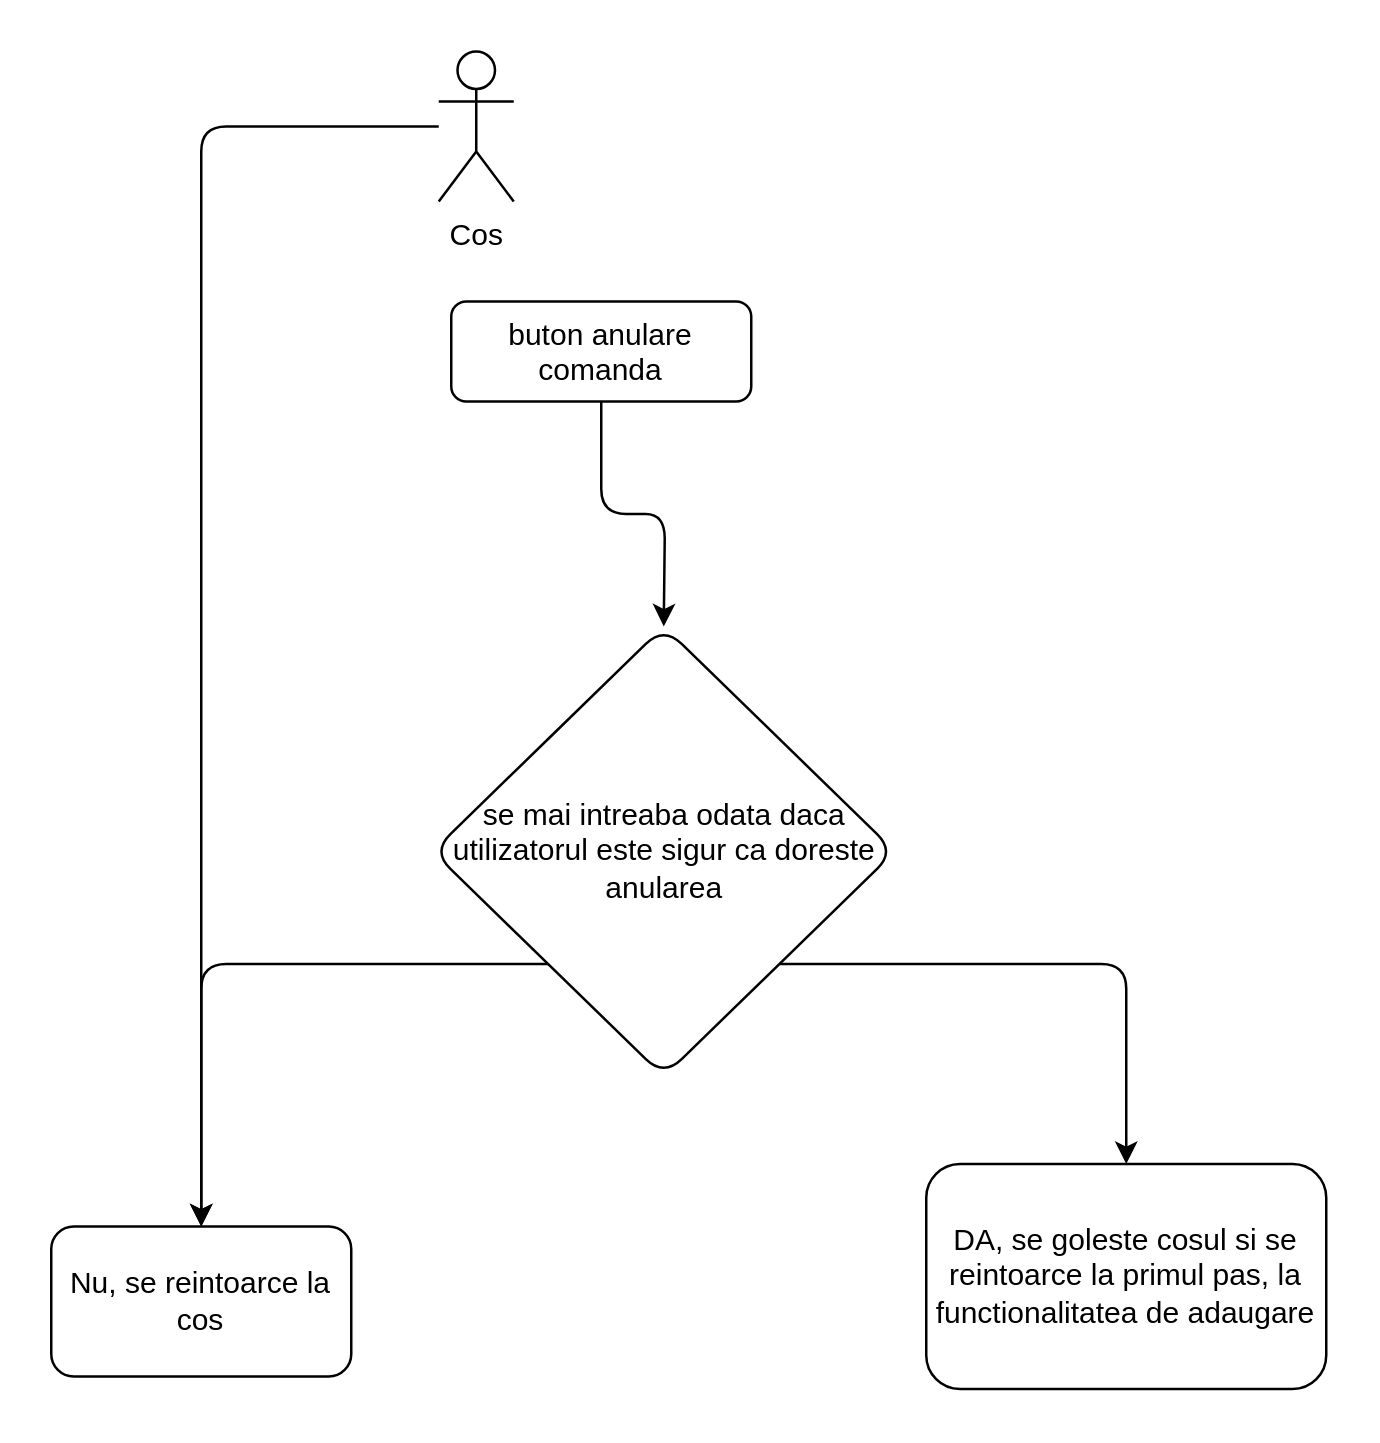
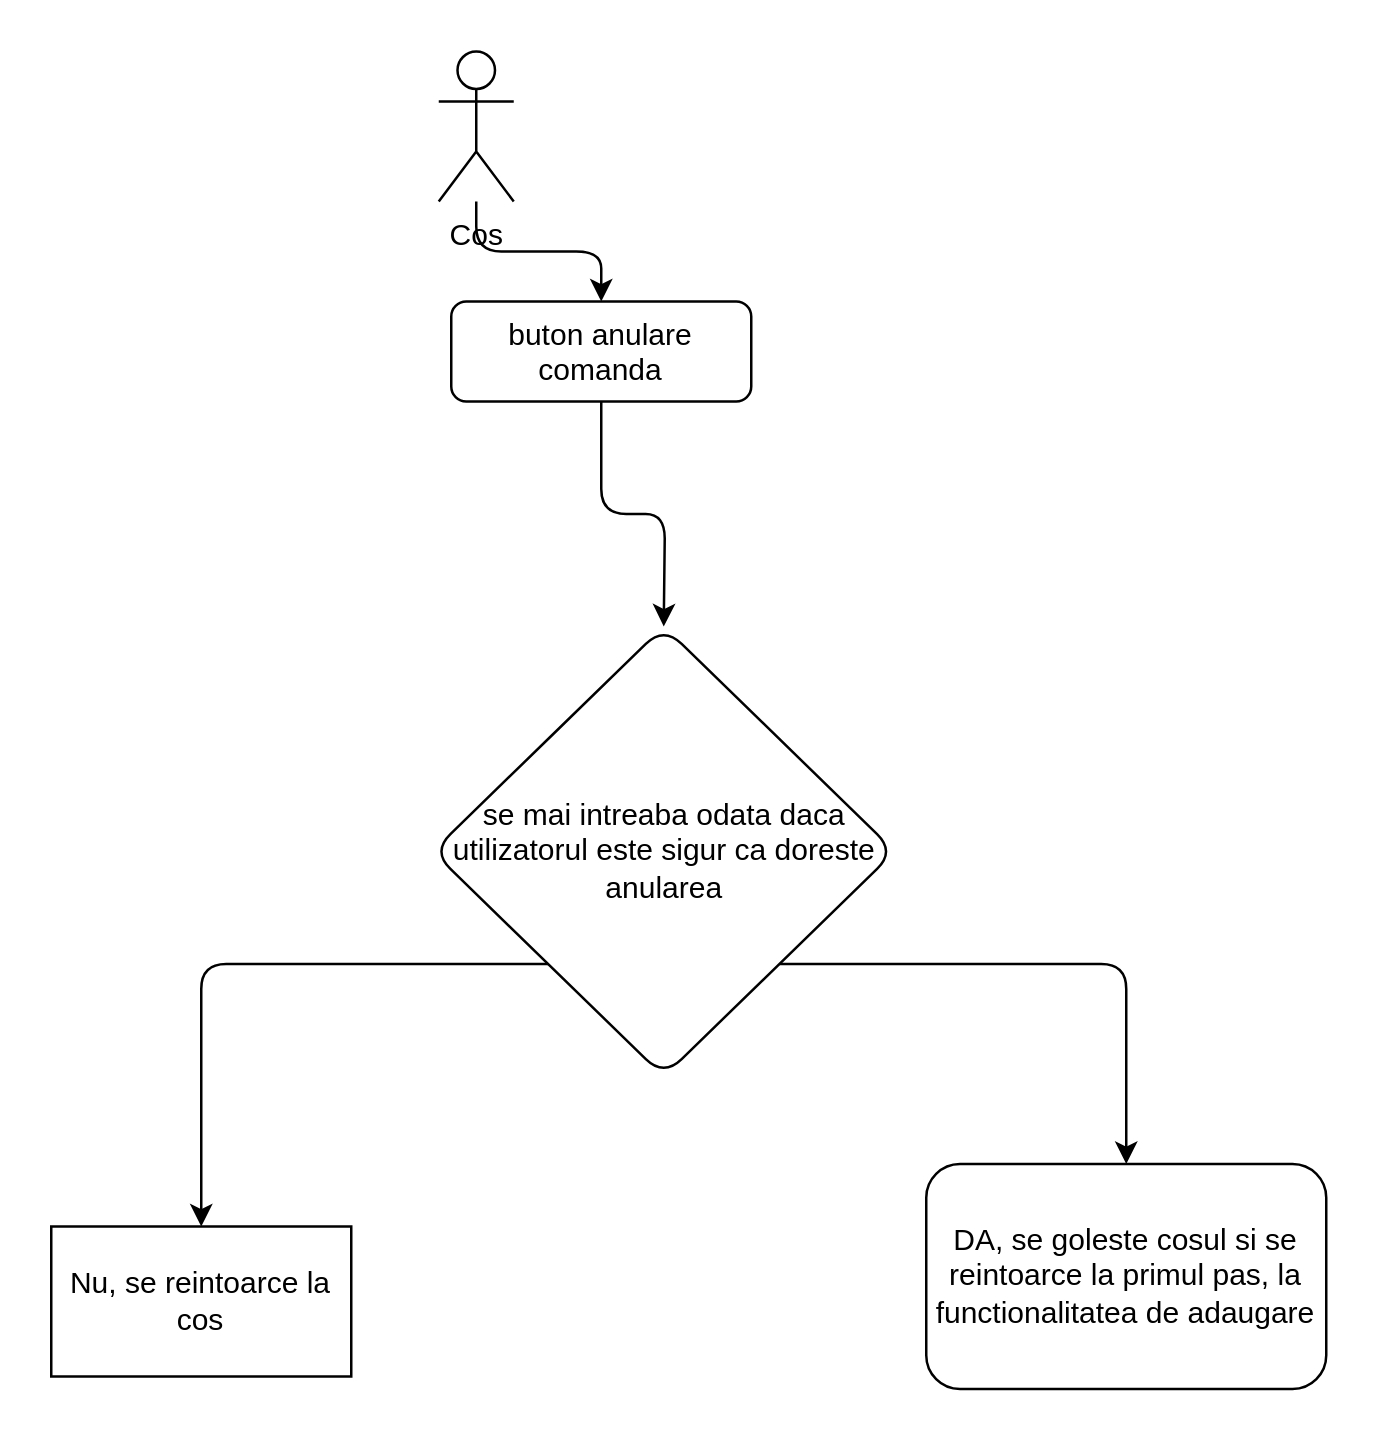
(201, 440) -> (531, 251)
(201, 1301) -> (201, 1301)
